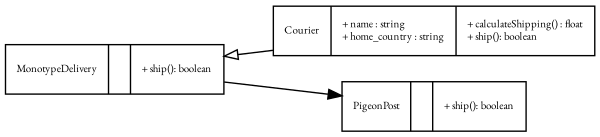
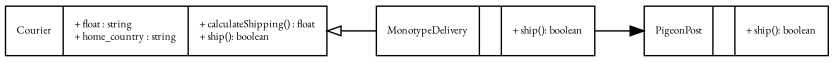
(374, 24) -> (104, 24)
(255, 52) -> (359, 31)
